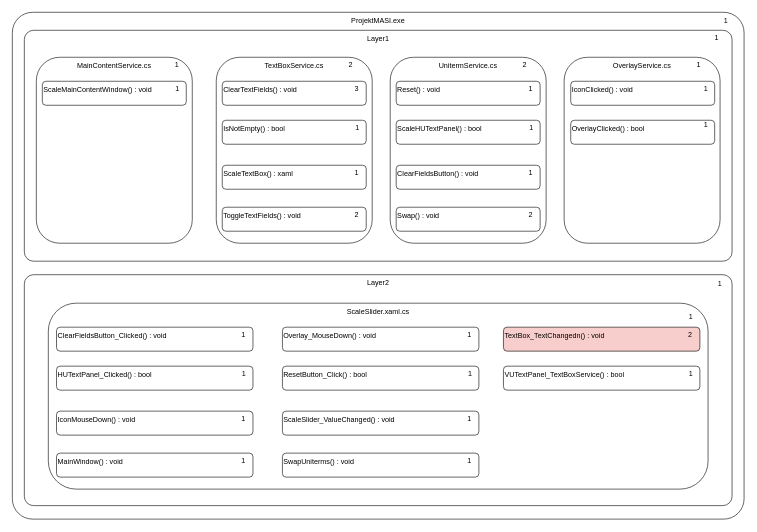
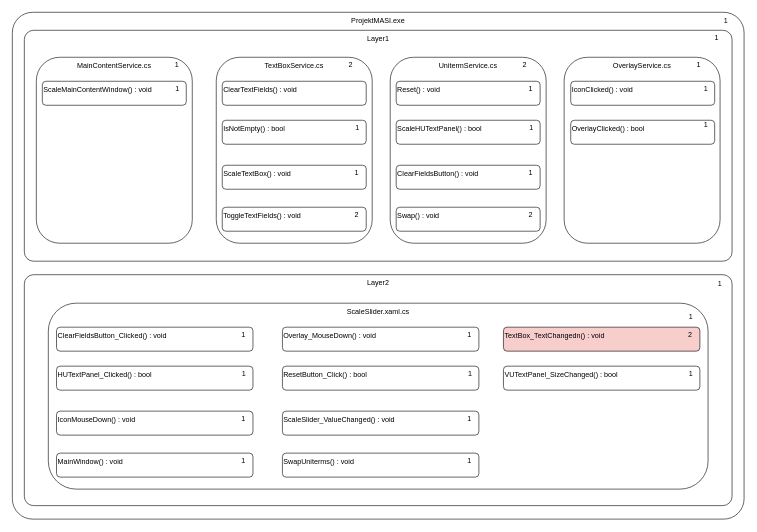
(357, 89) -> none
(261, 174) -> (261, 174)
(570, 375) -> (564, 375)
